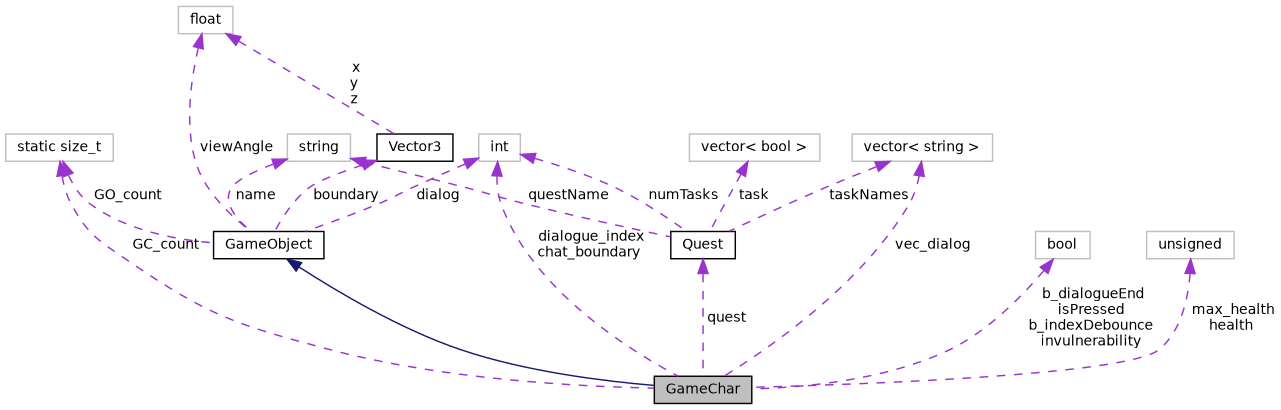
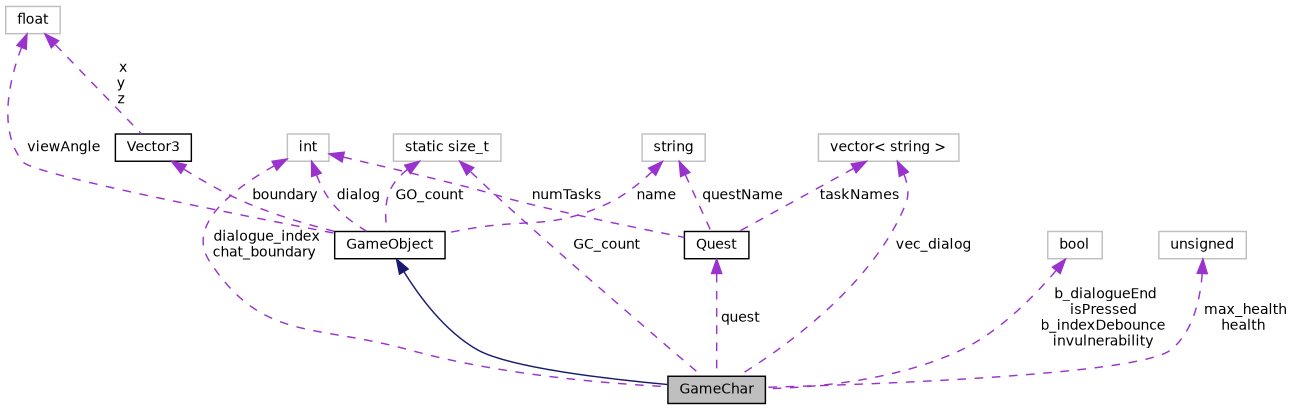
(755, 148) -> none
